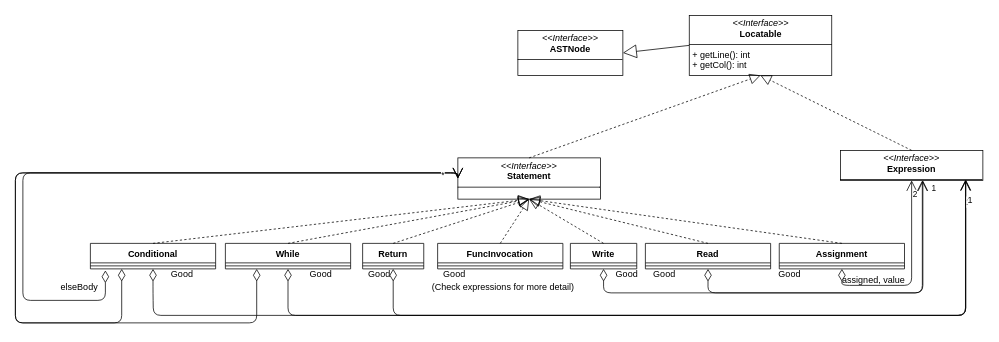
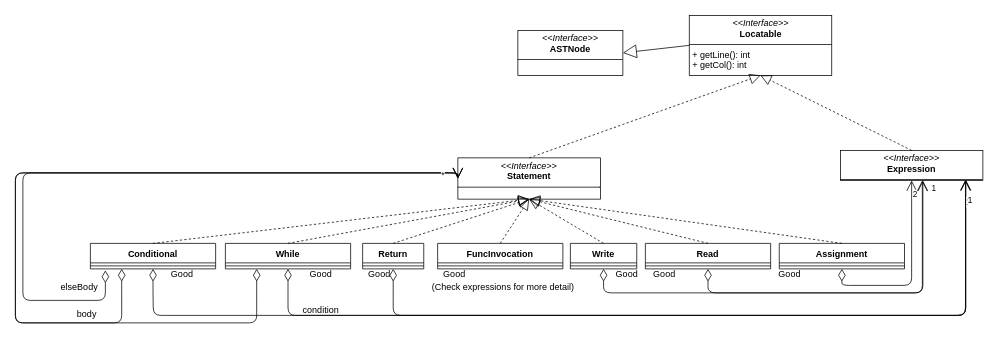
(873, 280) -> none
none -> (321, 310)
none -> (87, 315)
